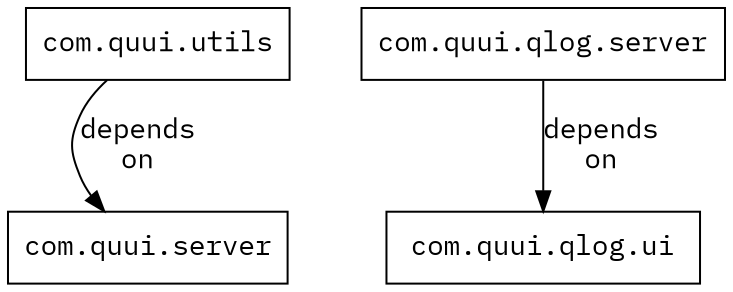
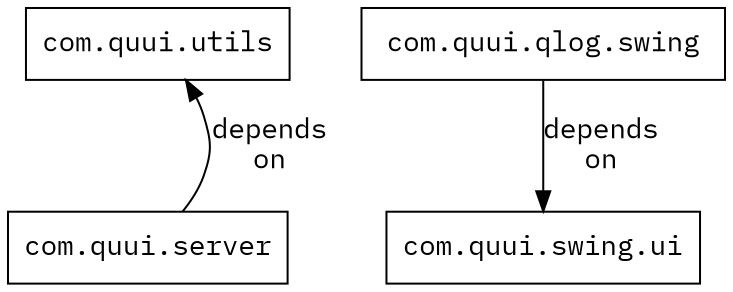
(543, 44) -> (543, 44)
(73, 135) -> (209, 157)
(543, 248) -> (543, 248)
